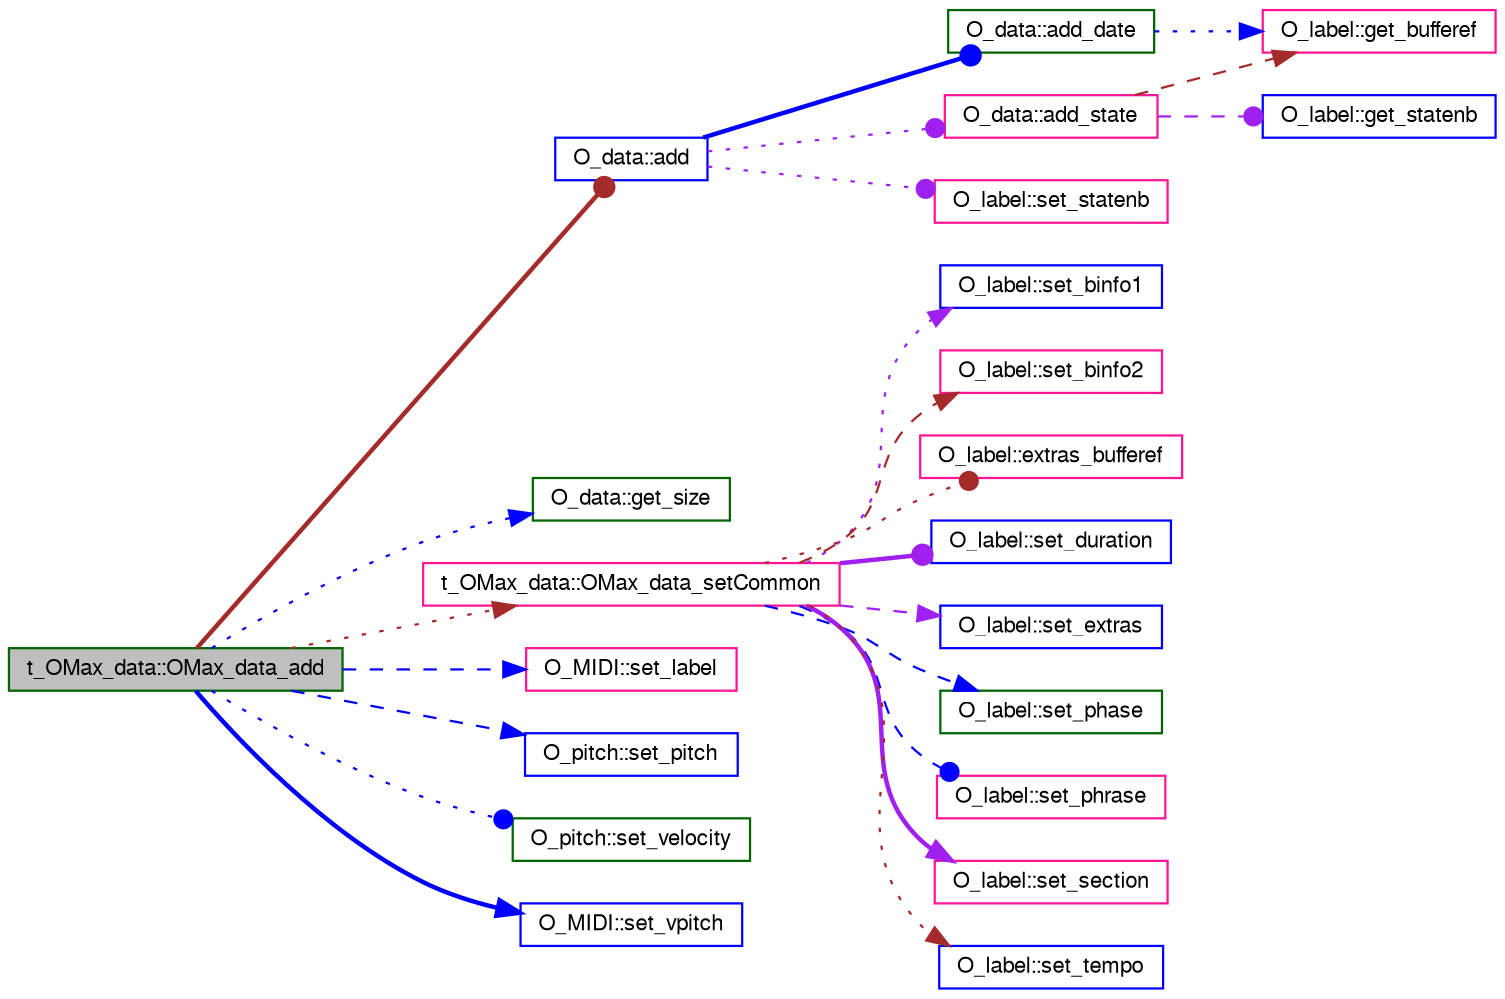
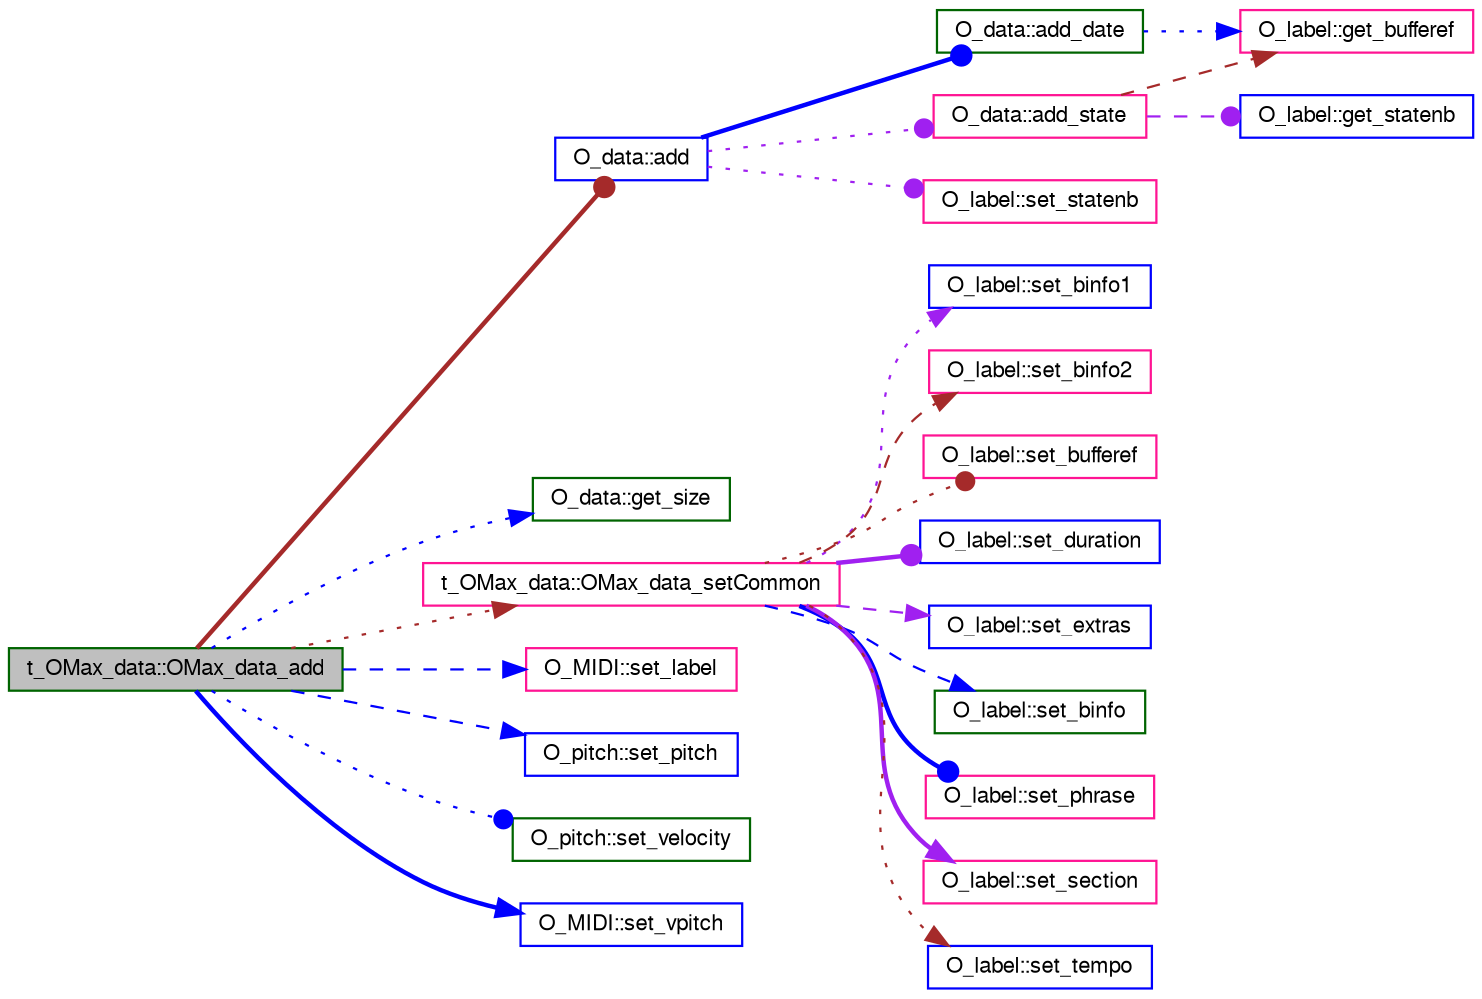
(1051, 457) -> (1040, 457)
(1051, 712) -> (1040, 712)
(899, 732) -> (899, 731)
